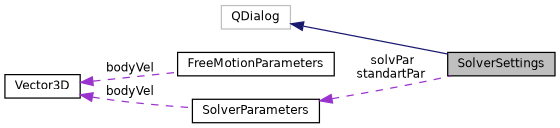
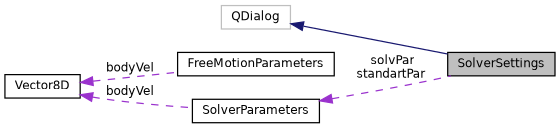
(43, 86) -> (43, 86)
